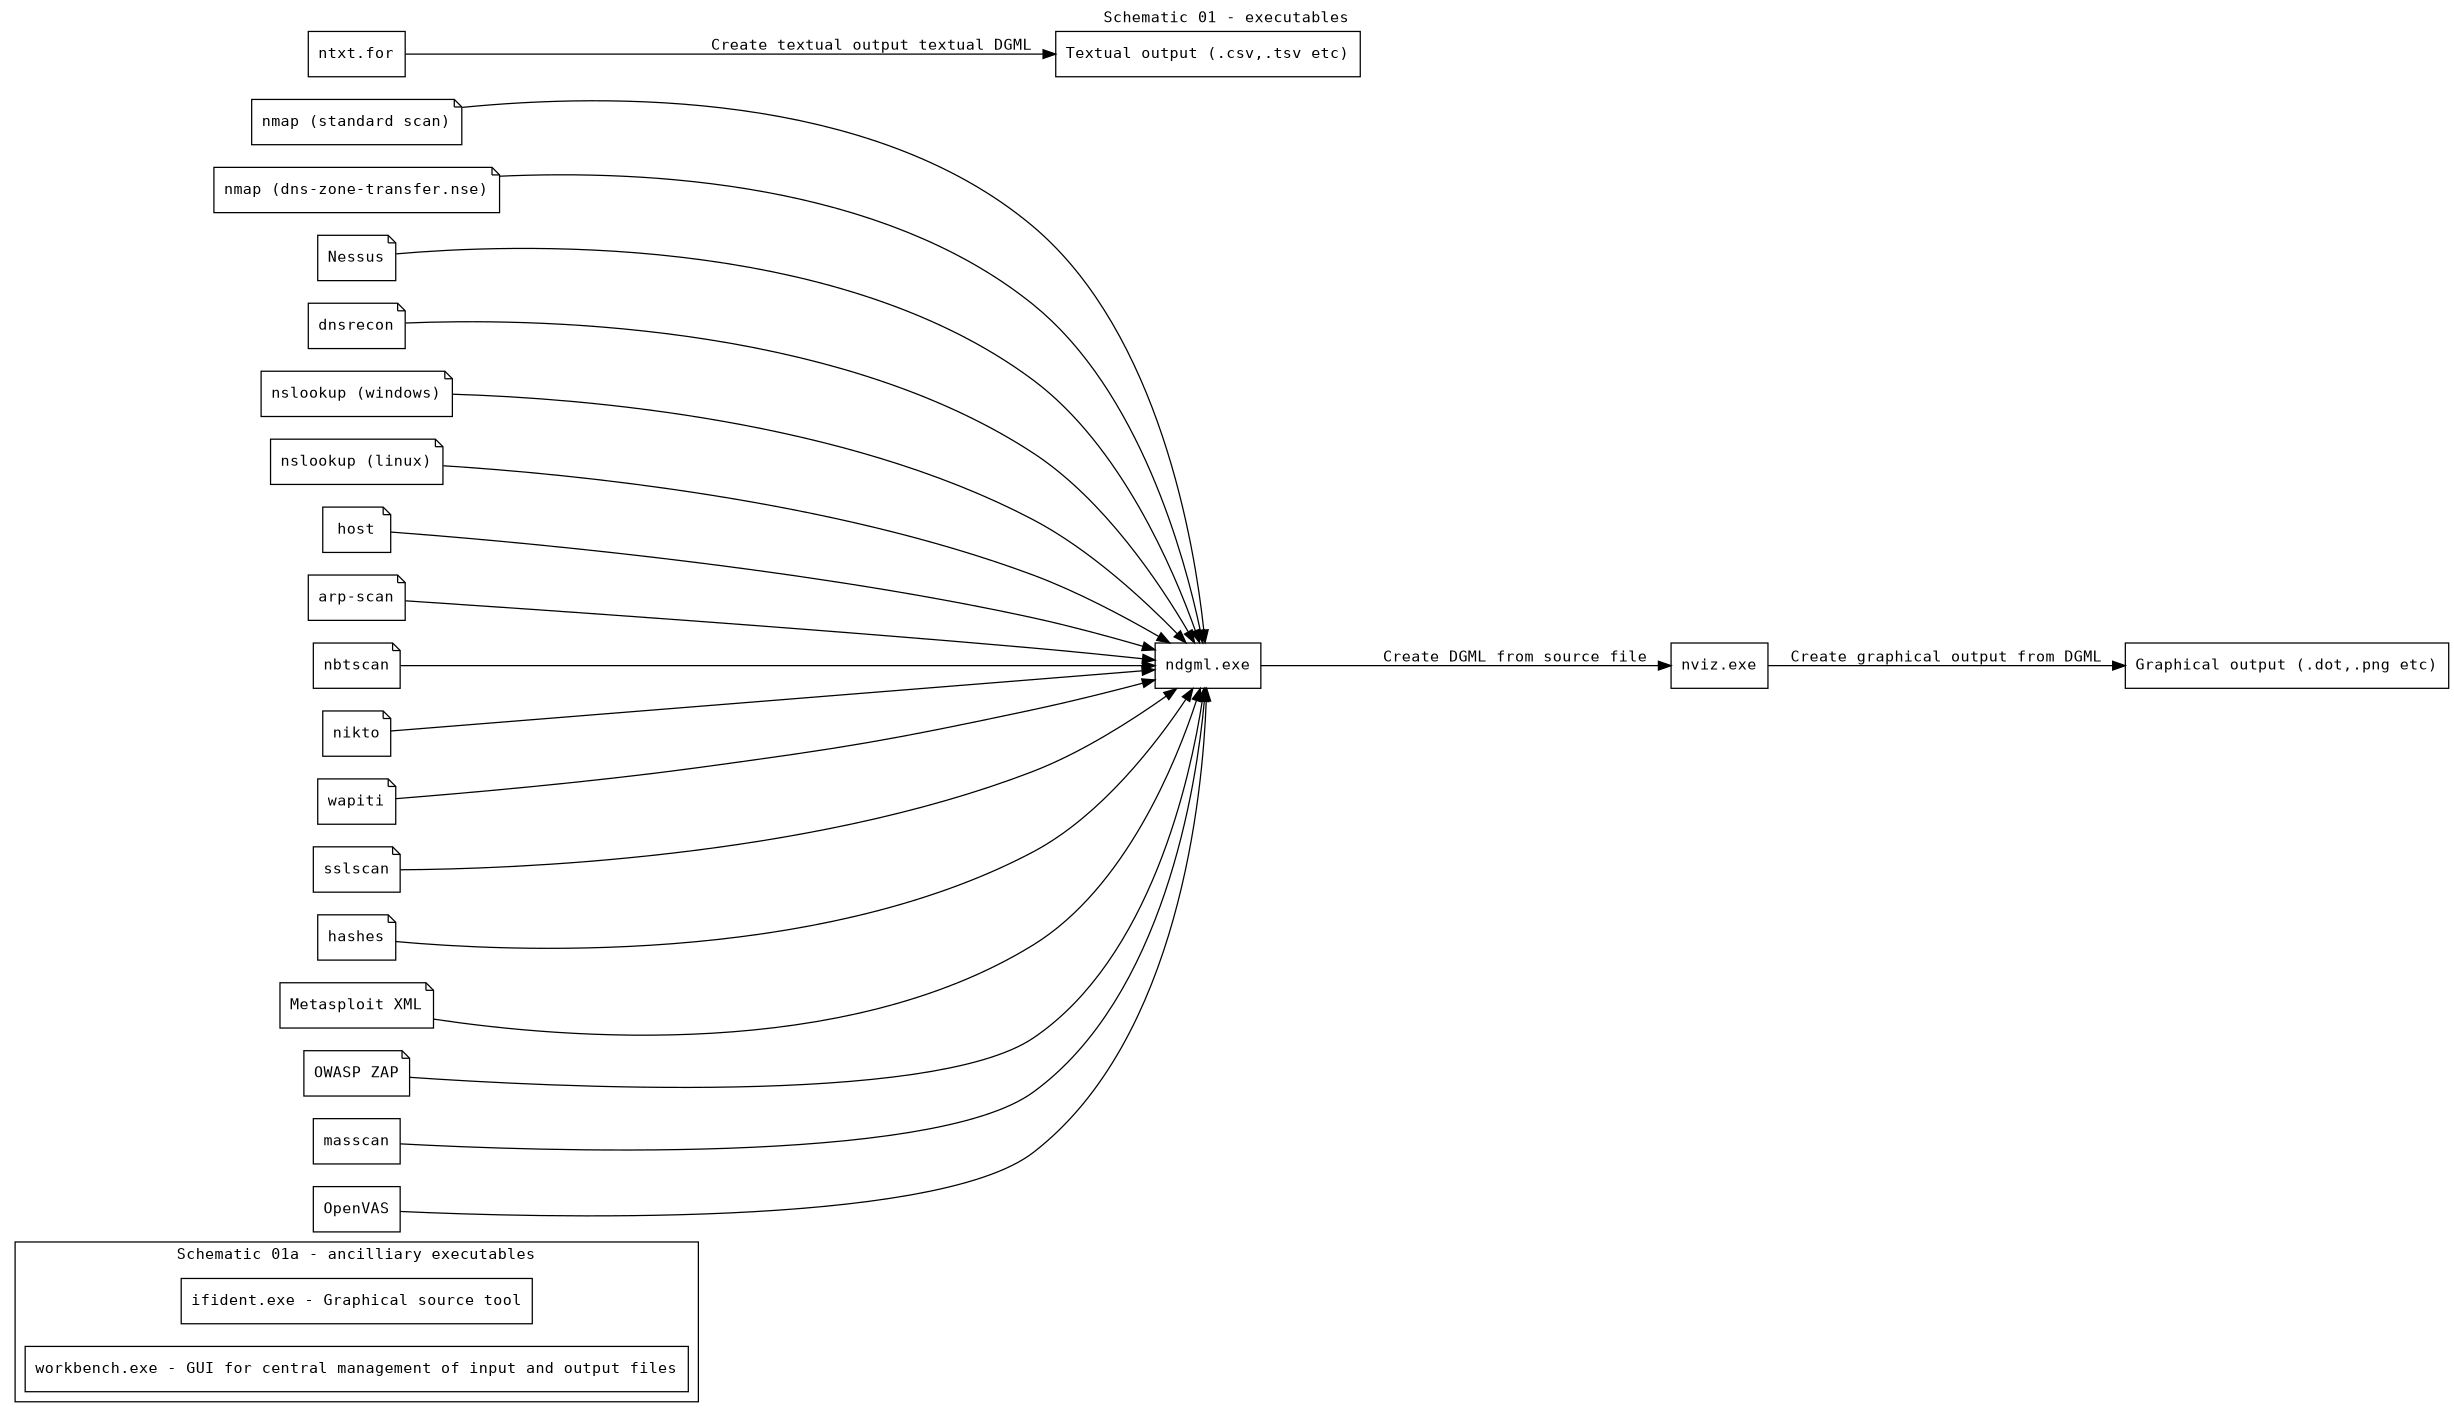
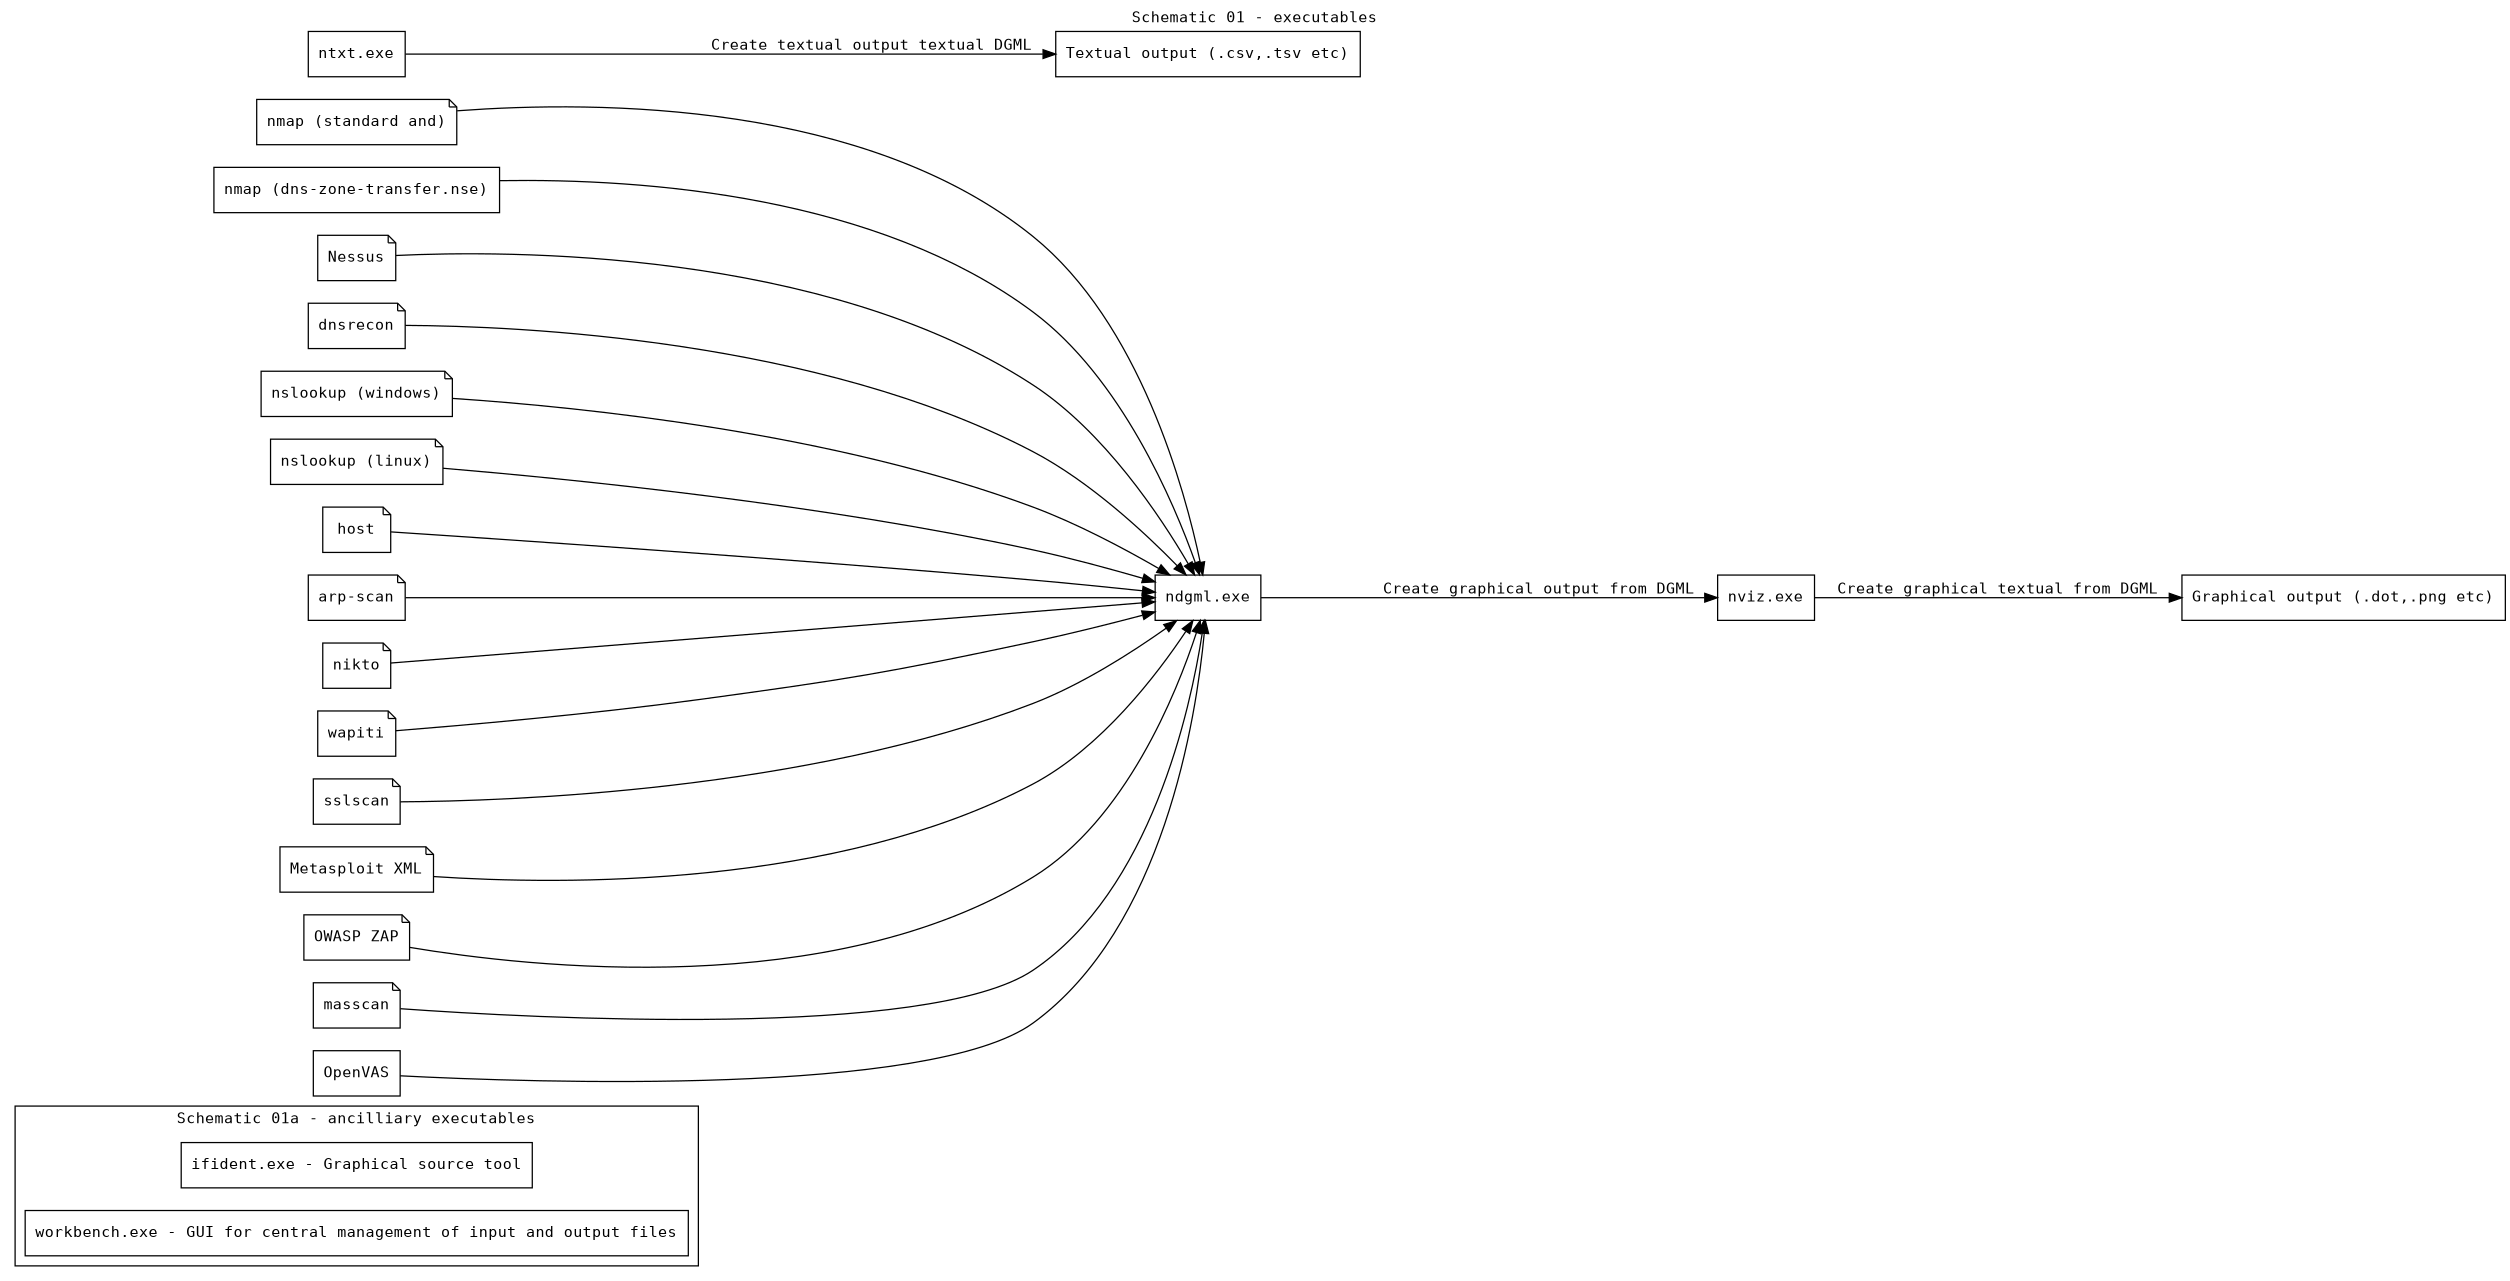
(357, 54) -> (357, 54)
(357, 122) -> (357, 122)
(357, 190) -> (357, 190)
(1516, 657) -> (1539, 590)
(1947, 657) -> (1998, 590)
(357, 666) -> none
(357, 937) -> none
(357, 1141) -> (357, 1005)
